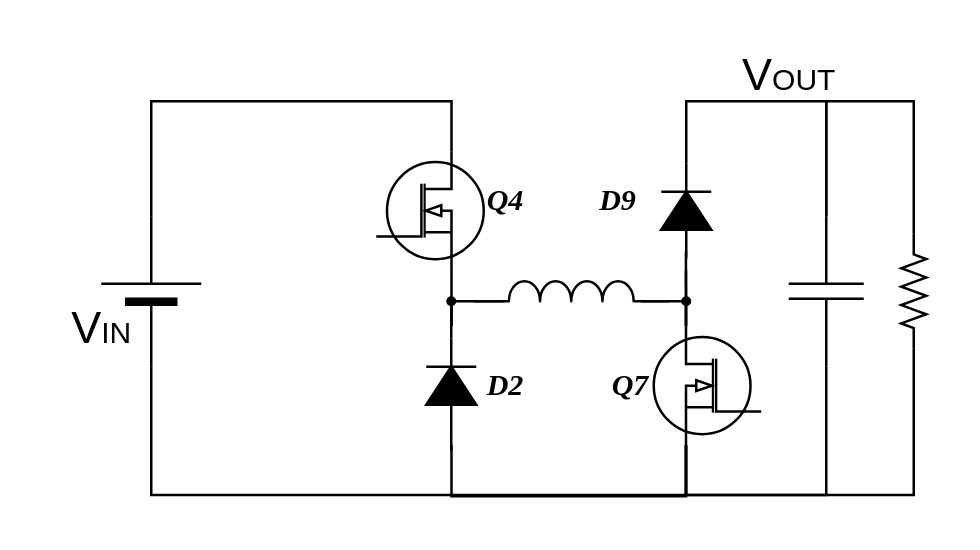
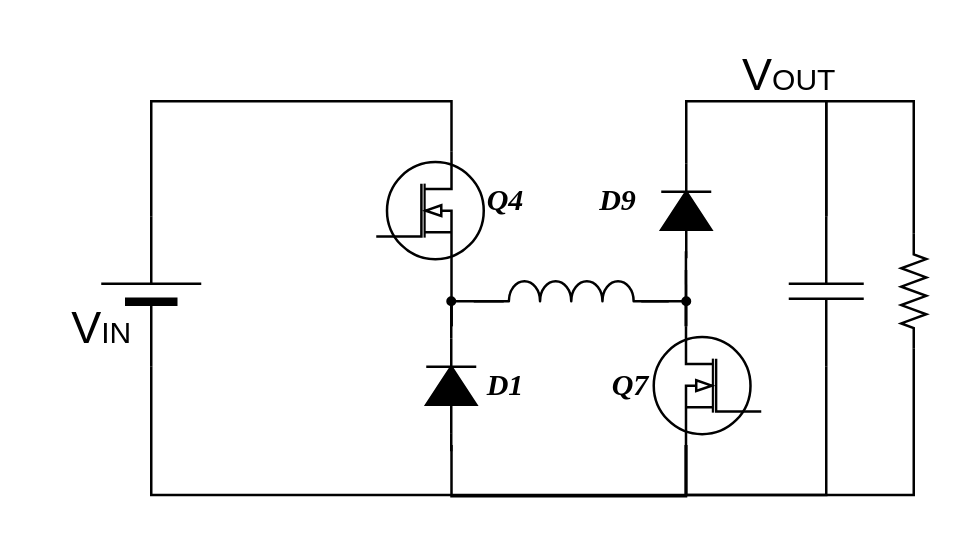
(506, 386) -> (506, 386)
